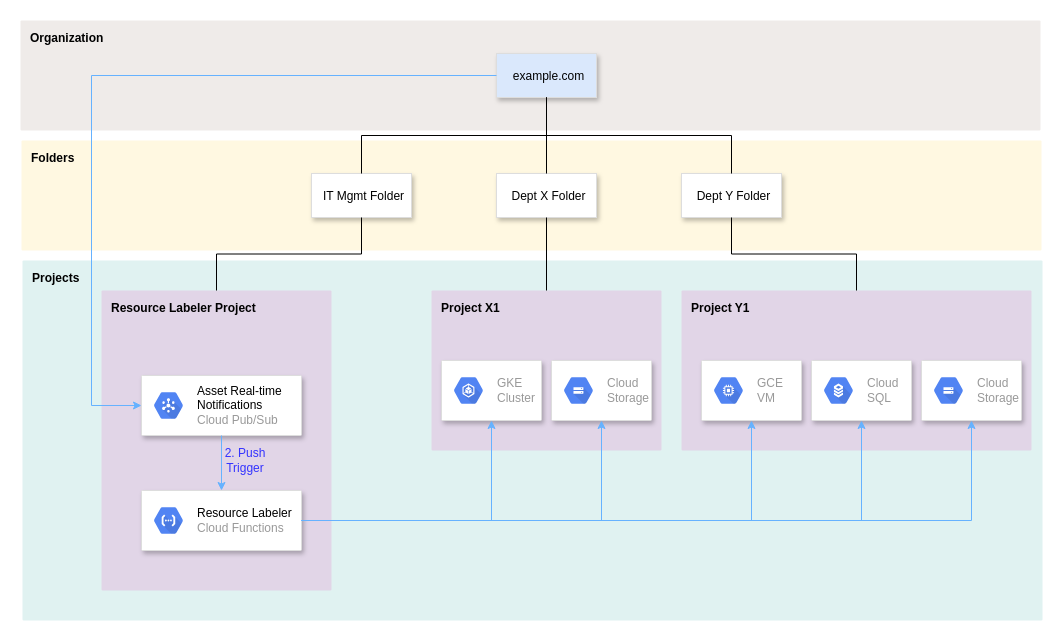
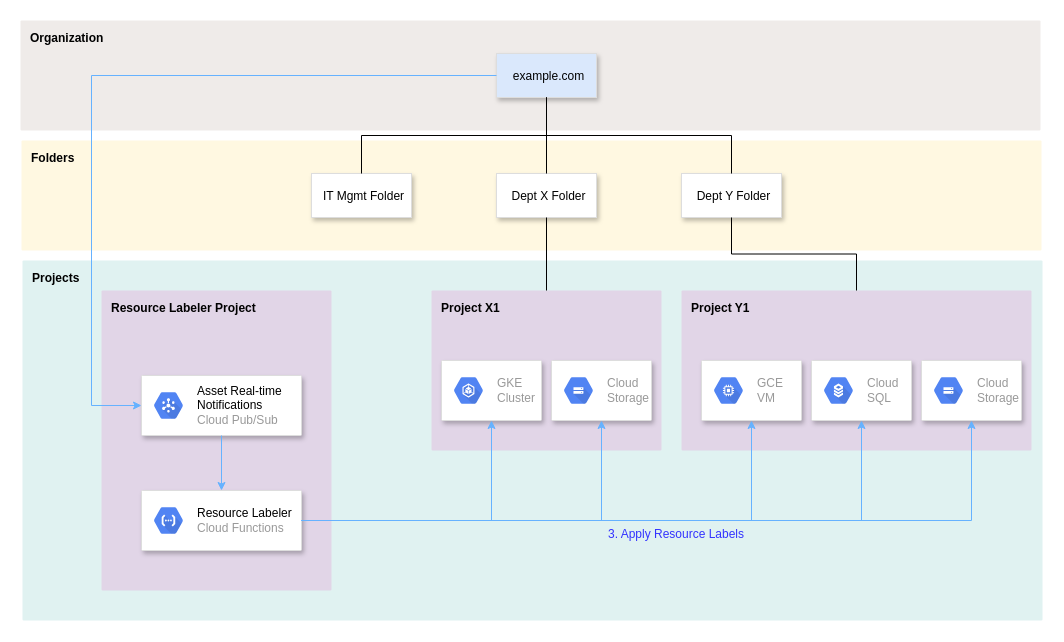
(290, 254) -> none
(246, 461) -> none
none -> (677, 535)
